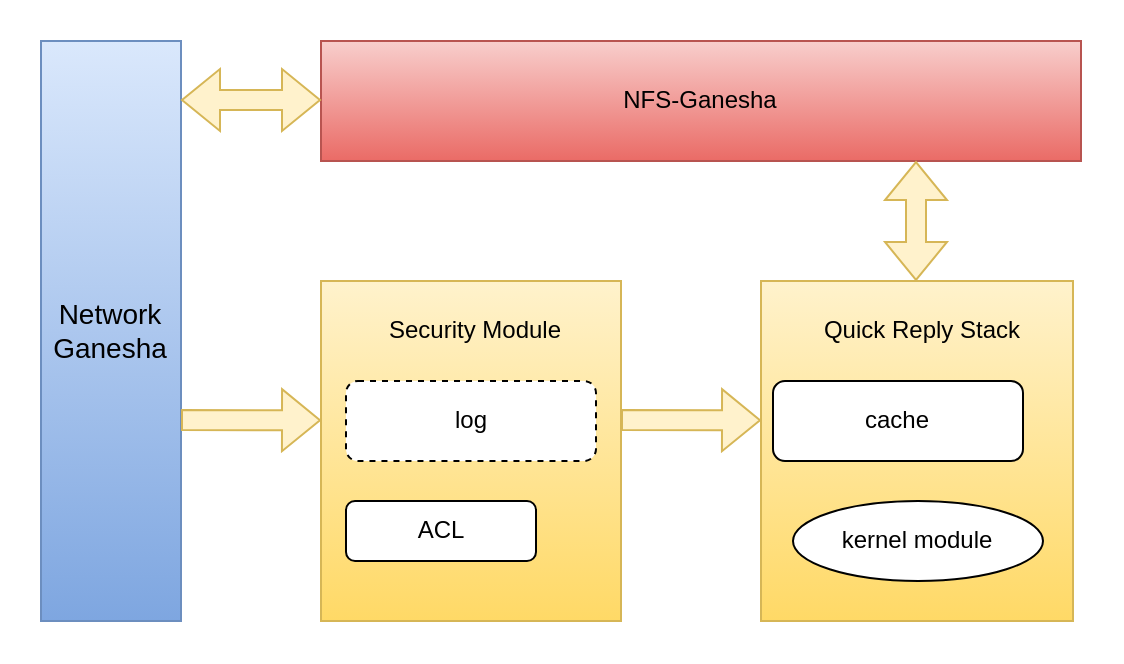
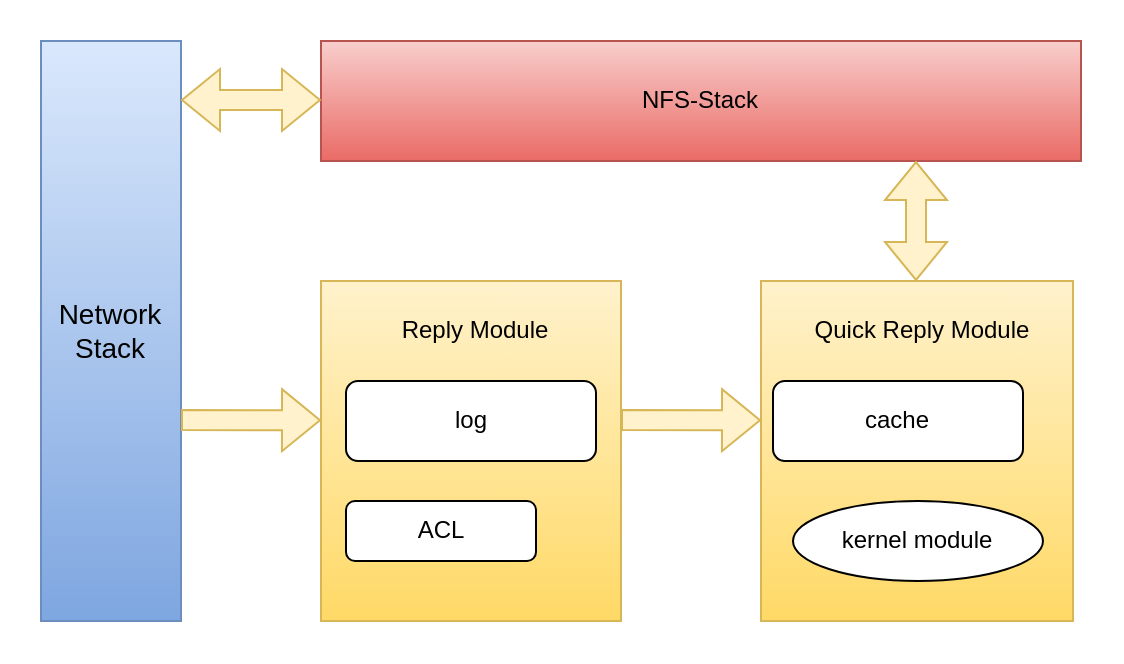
(701, 101) -> (701, 101)
(111, 331) -> (111, 331)
(476, 331) -> (476, 331)
(923, 331) -> (923, 331)
(471, 421) -> (471, 421)
